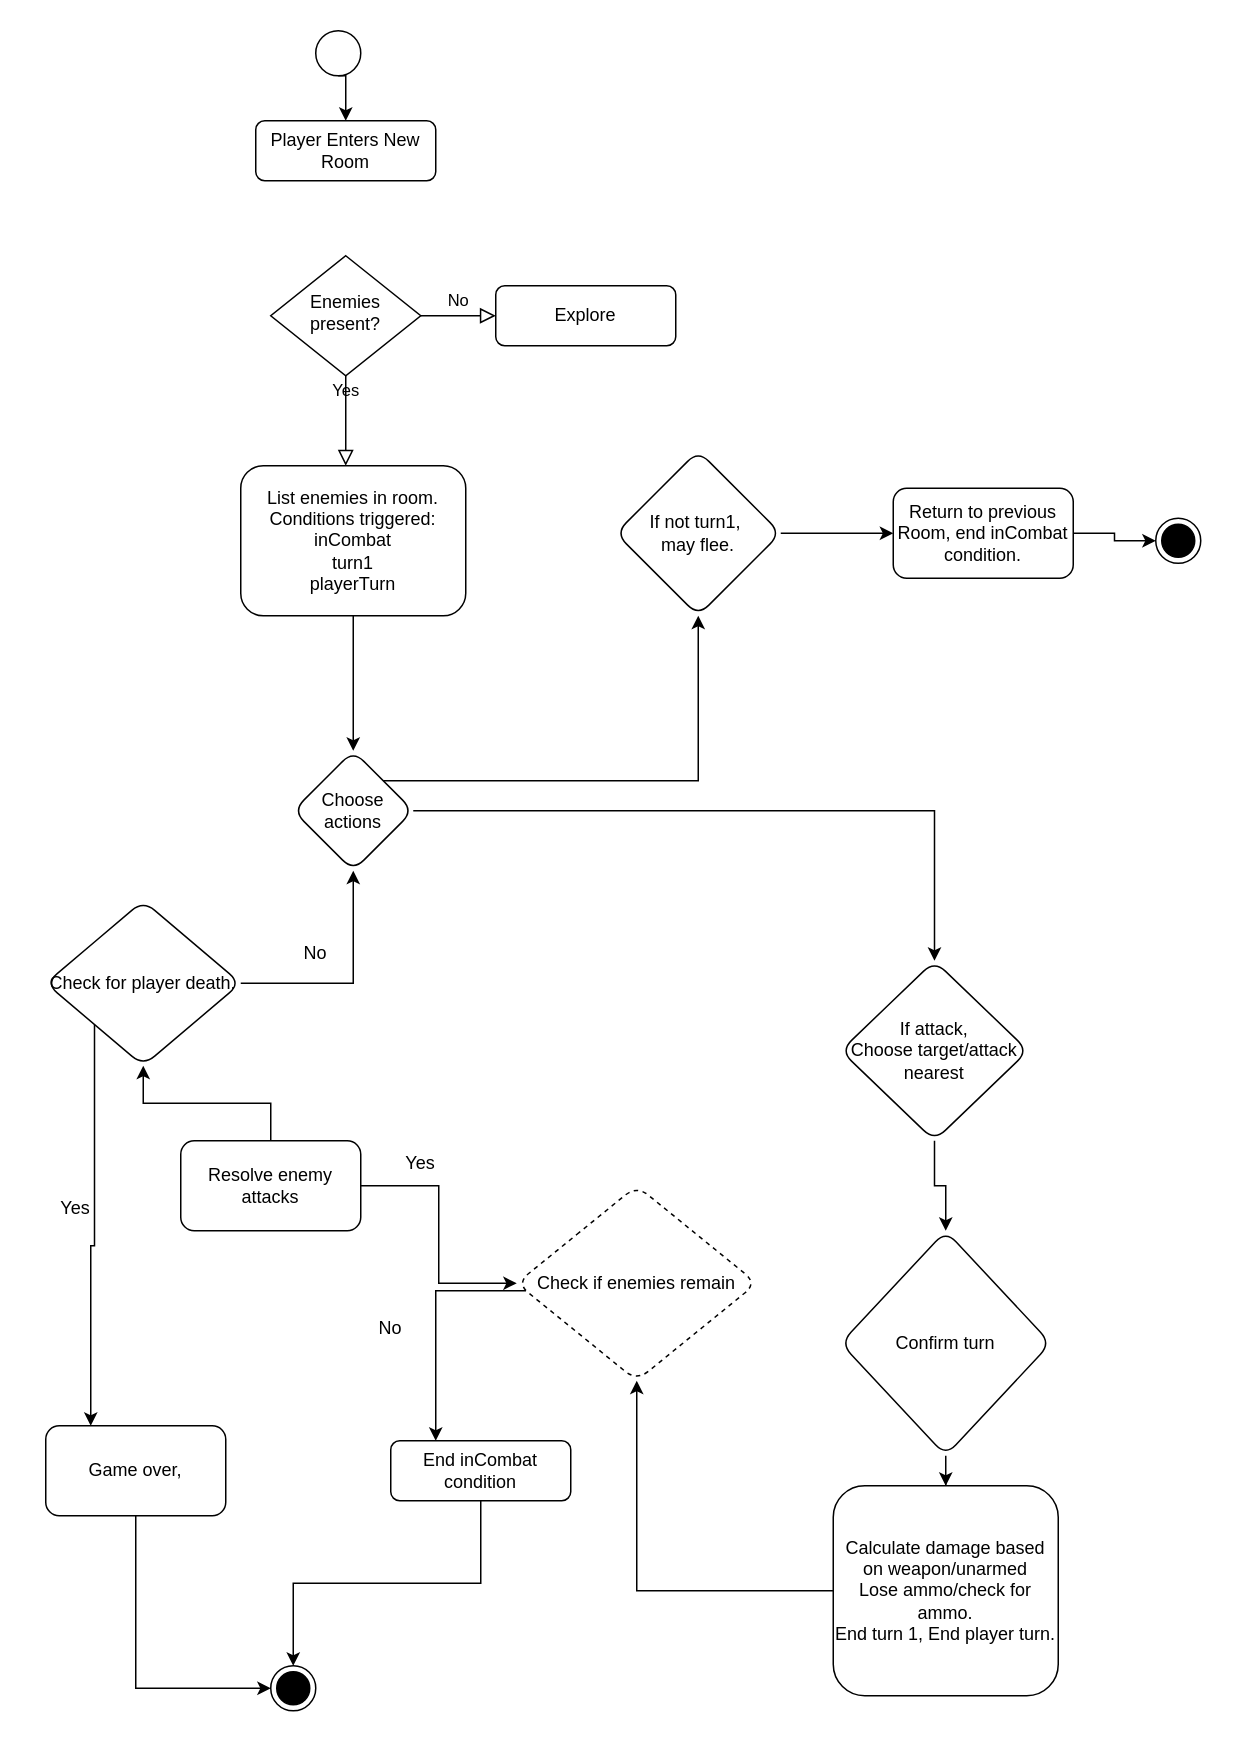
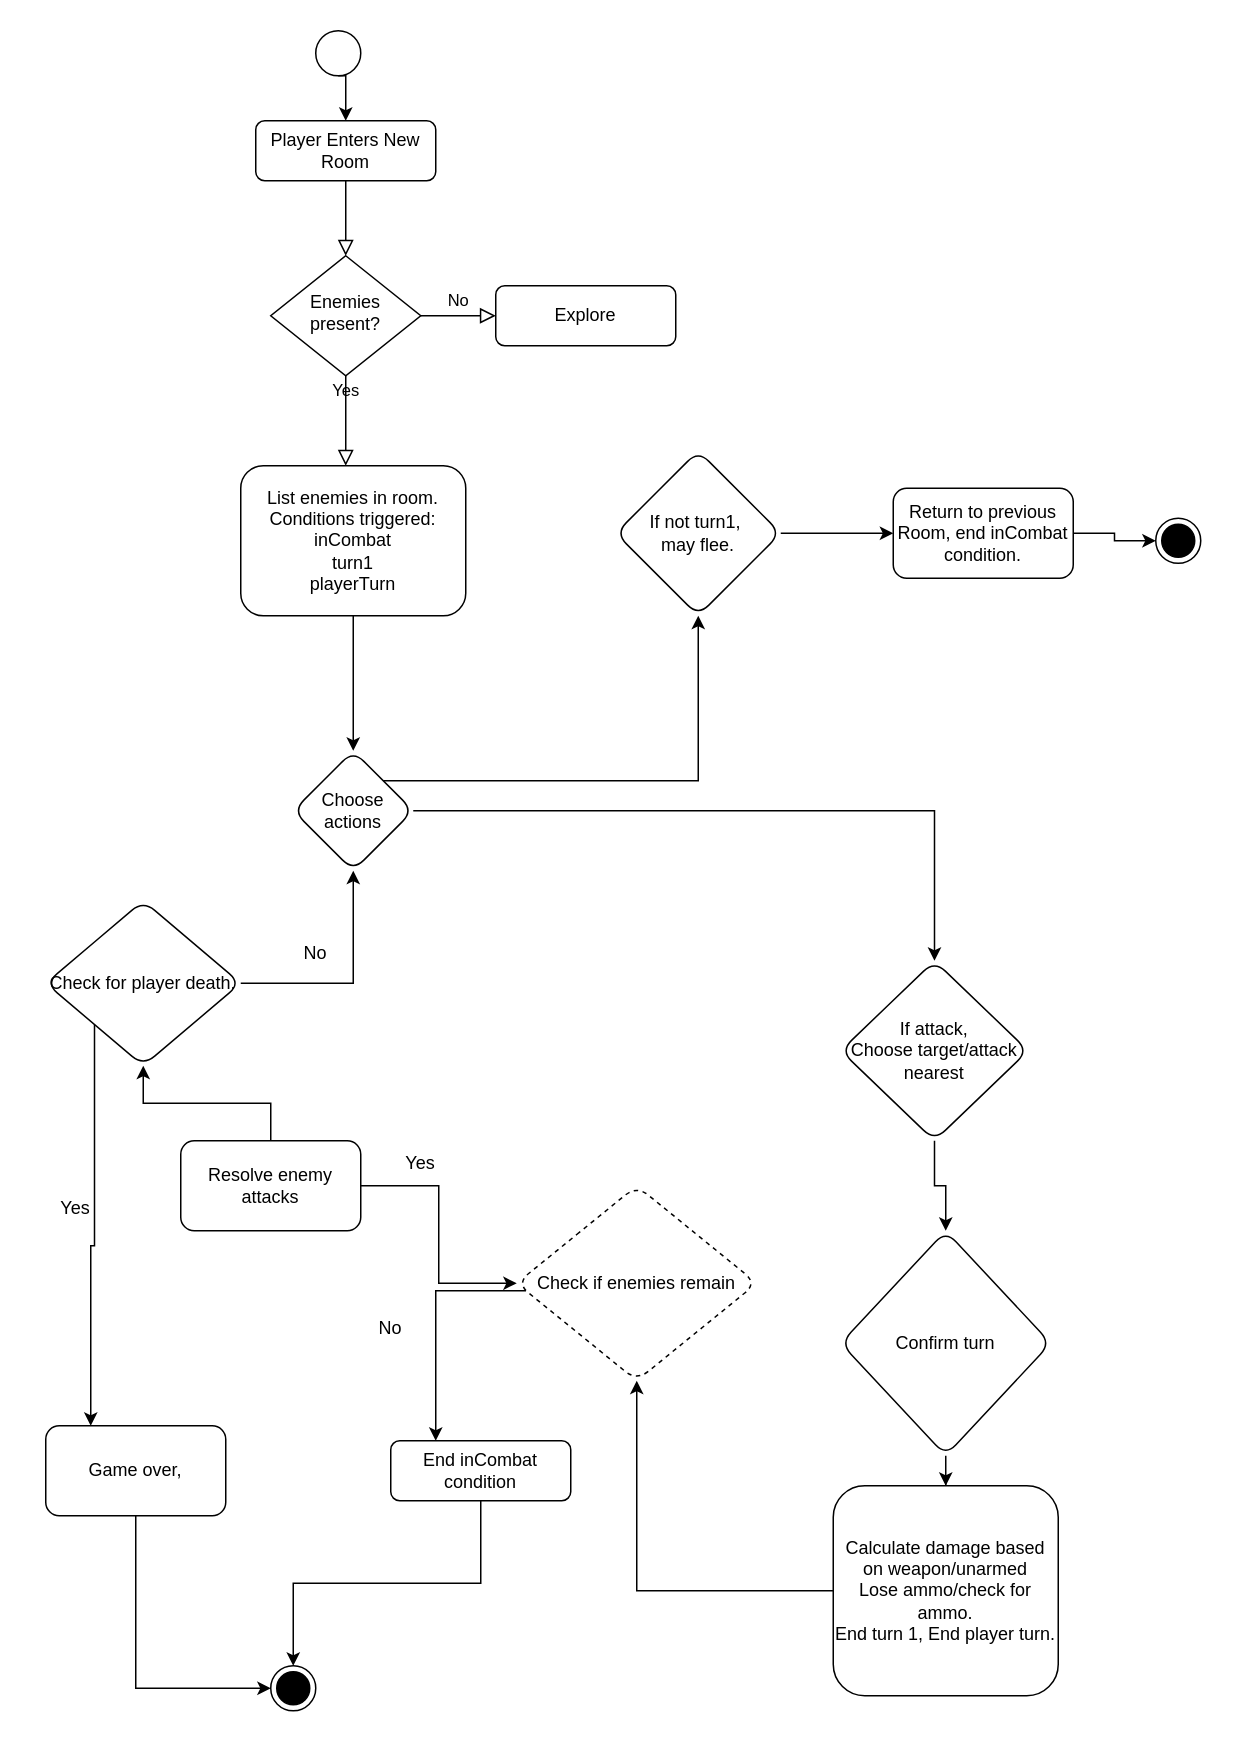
none -> (346, 210)
